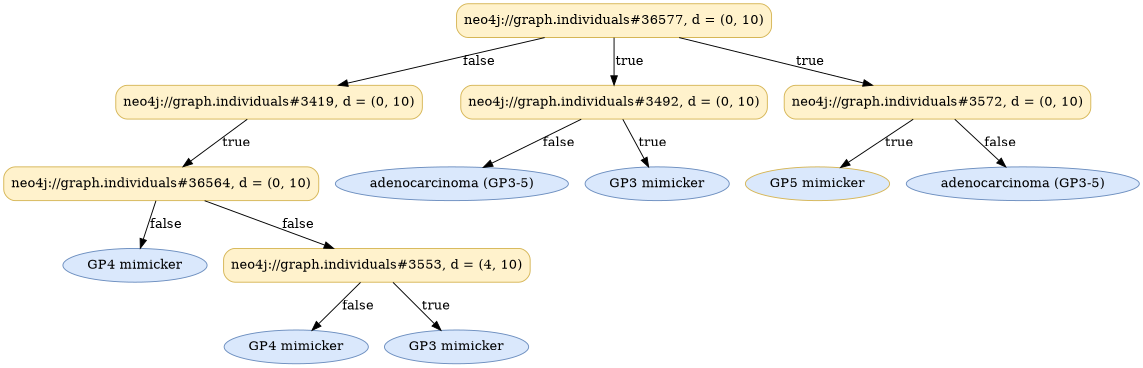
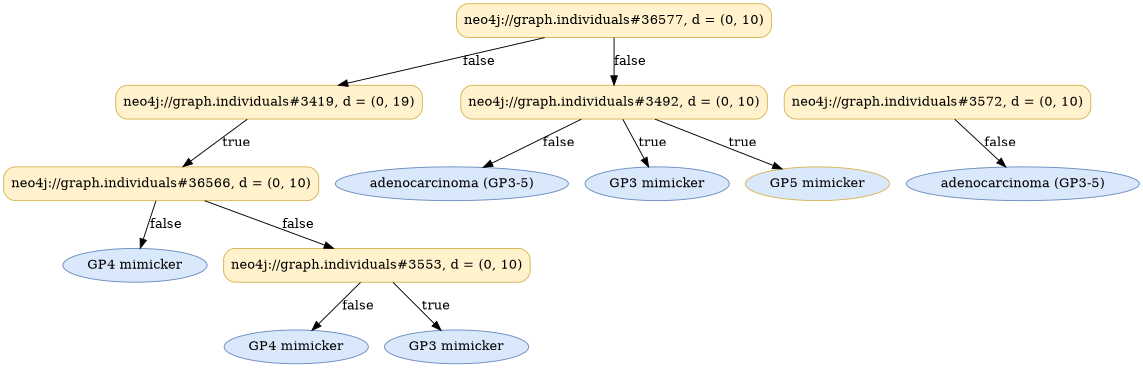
(771, 60) -> none
(630, 61) -> (630, 61)
(269, 102) -> (269, 102)
(881, 141) -> (714, 142)
(161, 184) -> (161, 184)
(377, 265) -> (377, 265)
